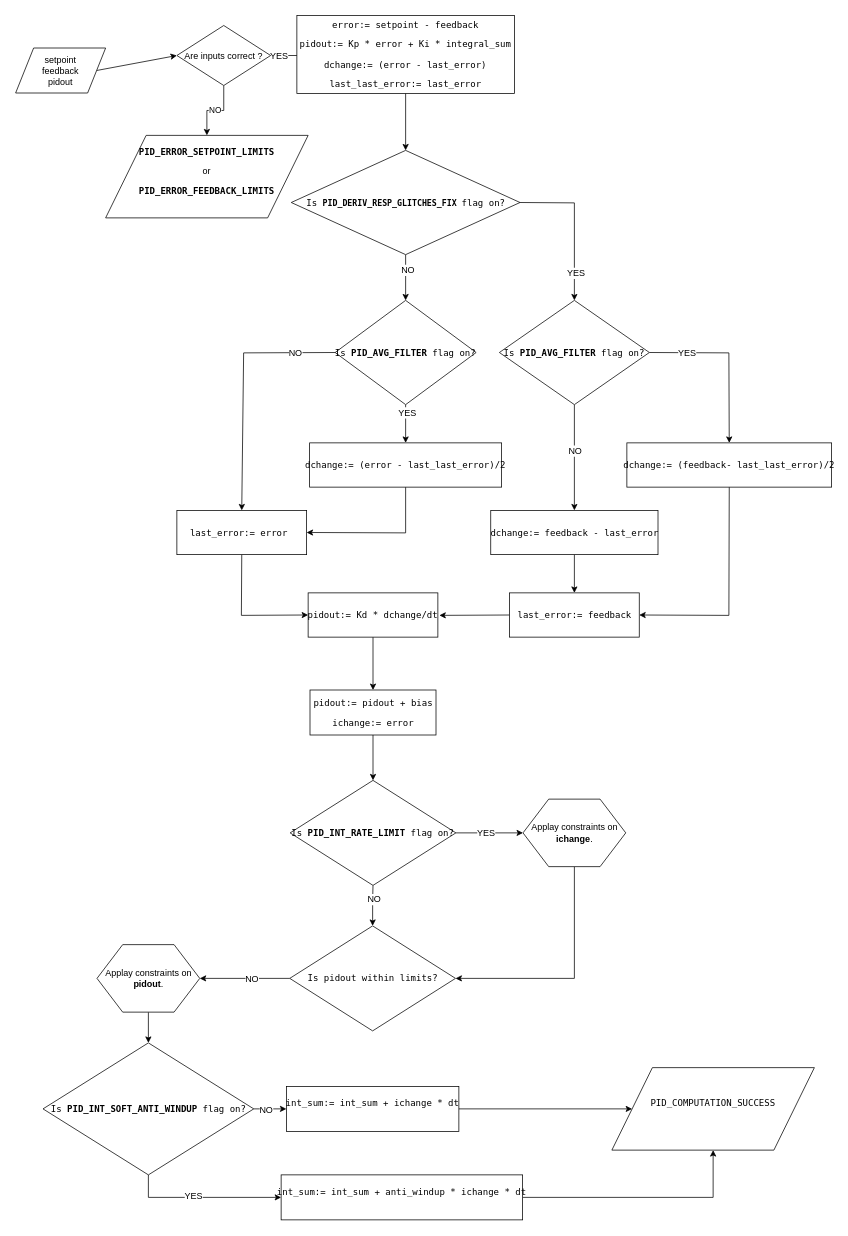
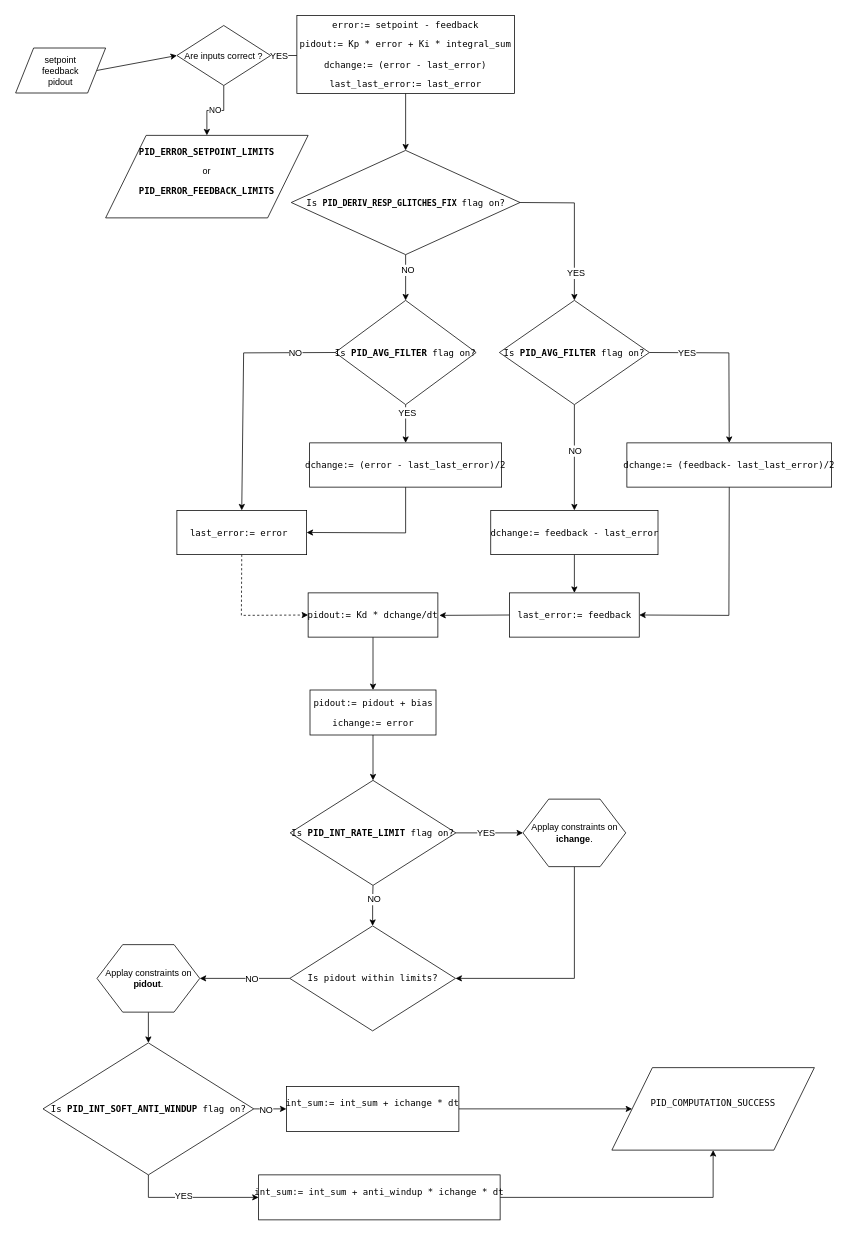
(241, 615) -> (241, 615)
(402, 1197) -> (379, 1197)
